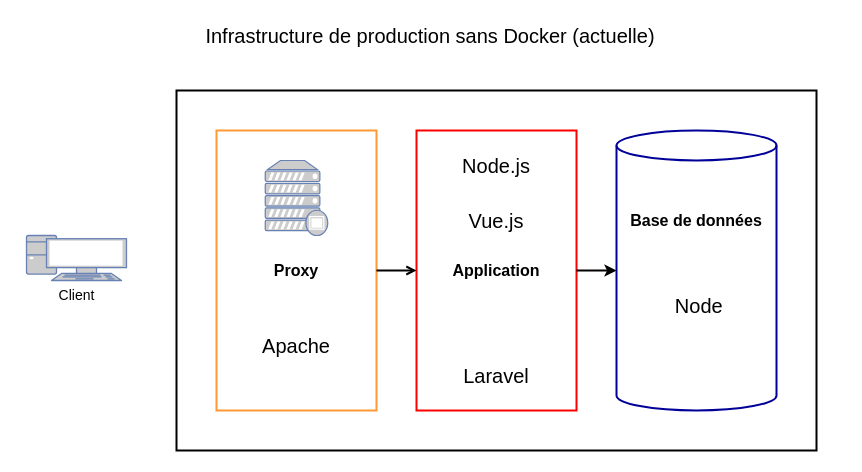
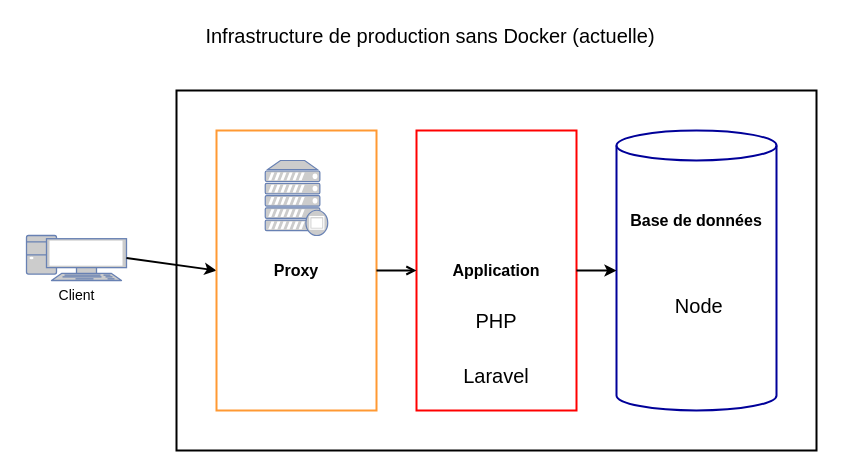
(497, 166) -> none
(497, 221) -> none
none -> (167, 264)
none -> (497, 321)
(297, 346) -> none
